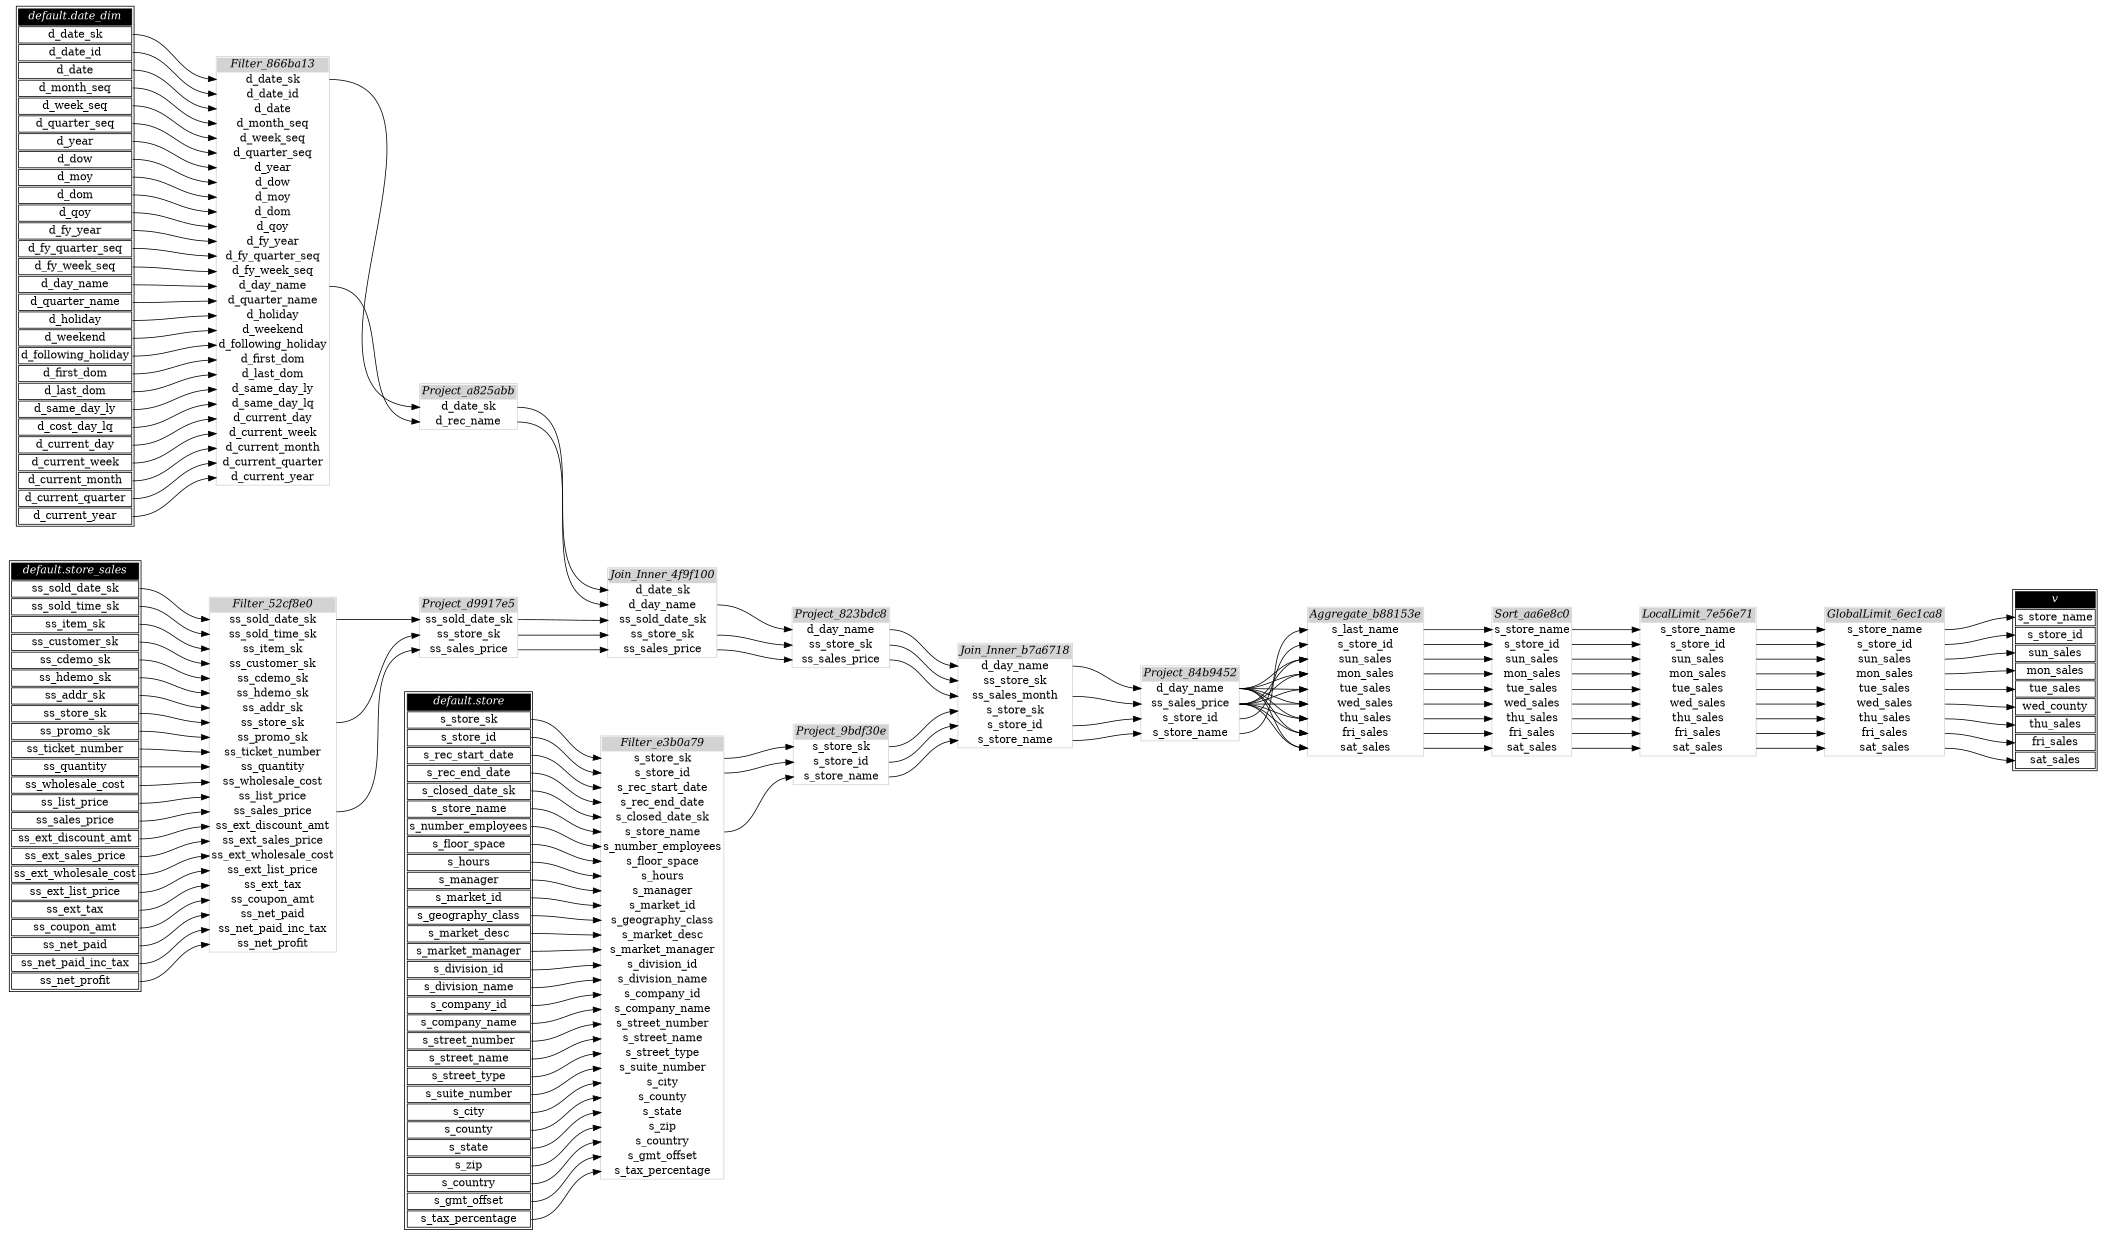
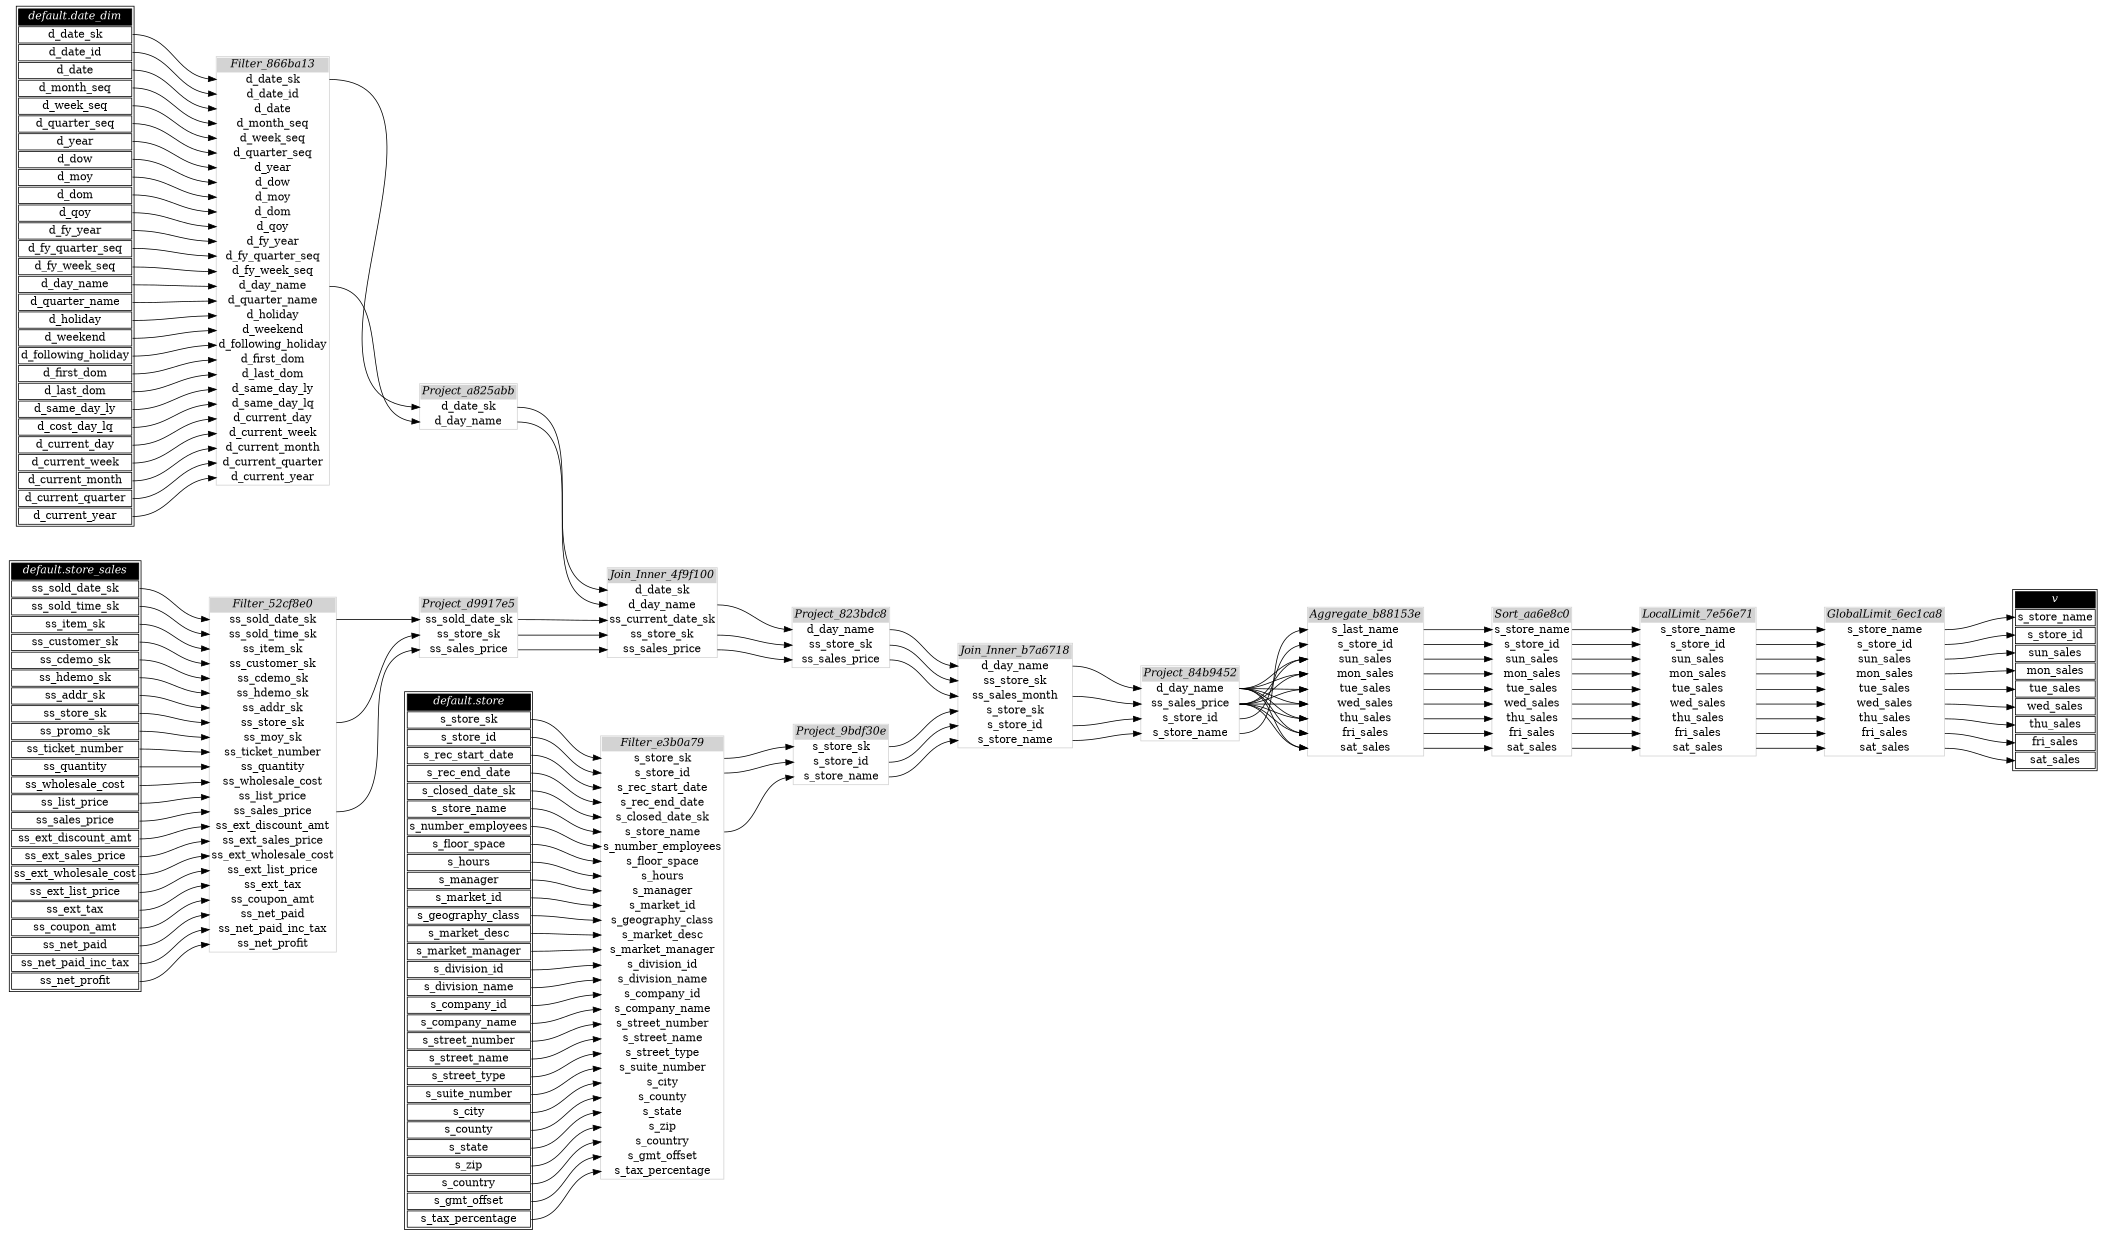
(468, 421) -> (468, 421)
(663, 620) -> (662, 620)
(2055, 706) -> (2055, 706)
(273, 737) -> (273, 737)
